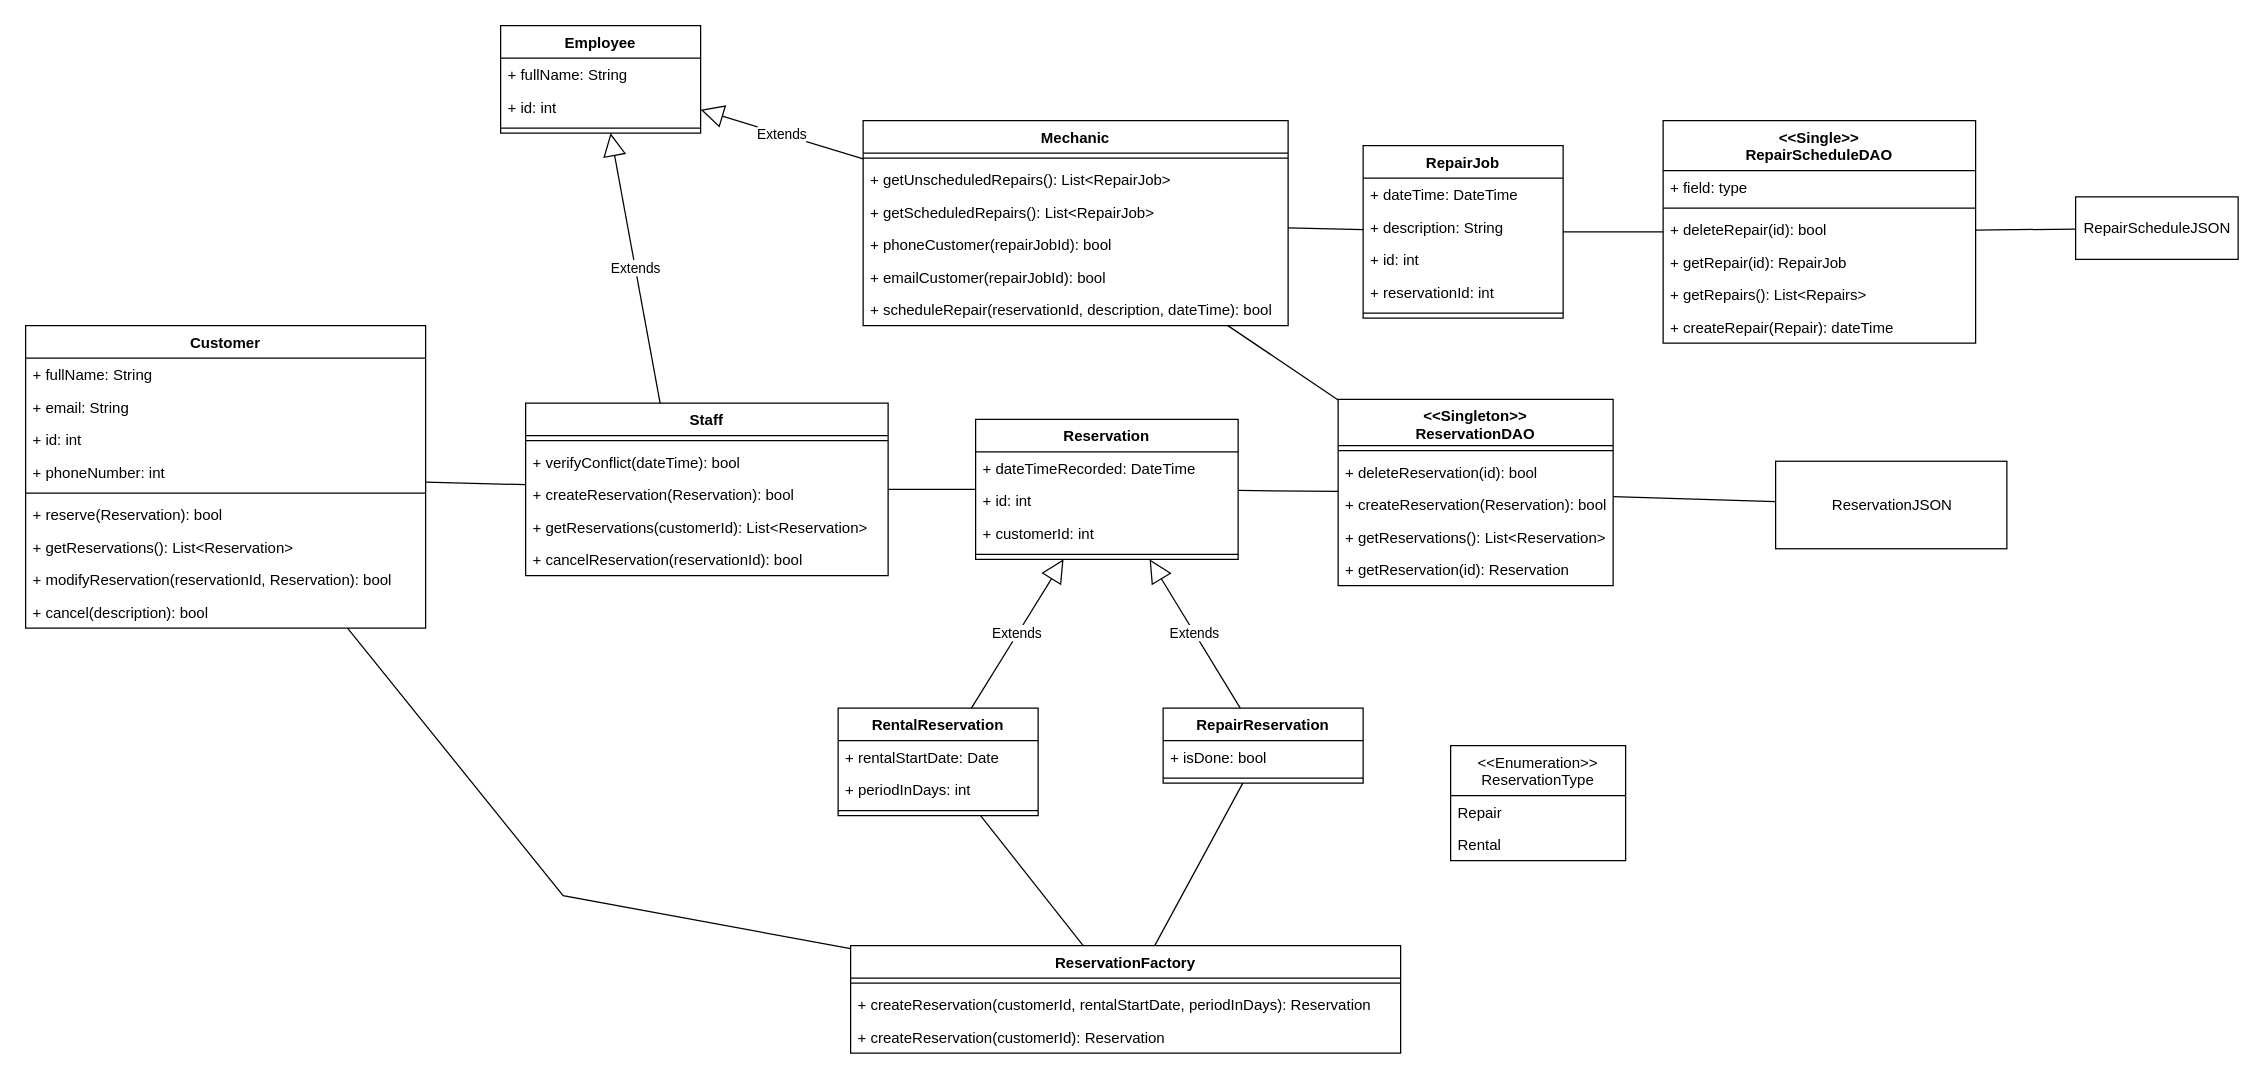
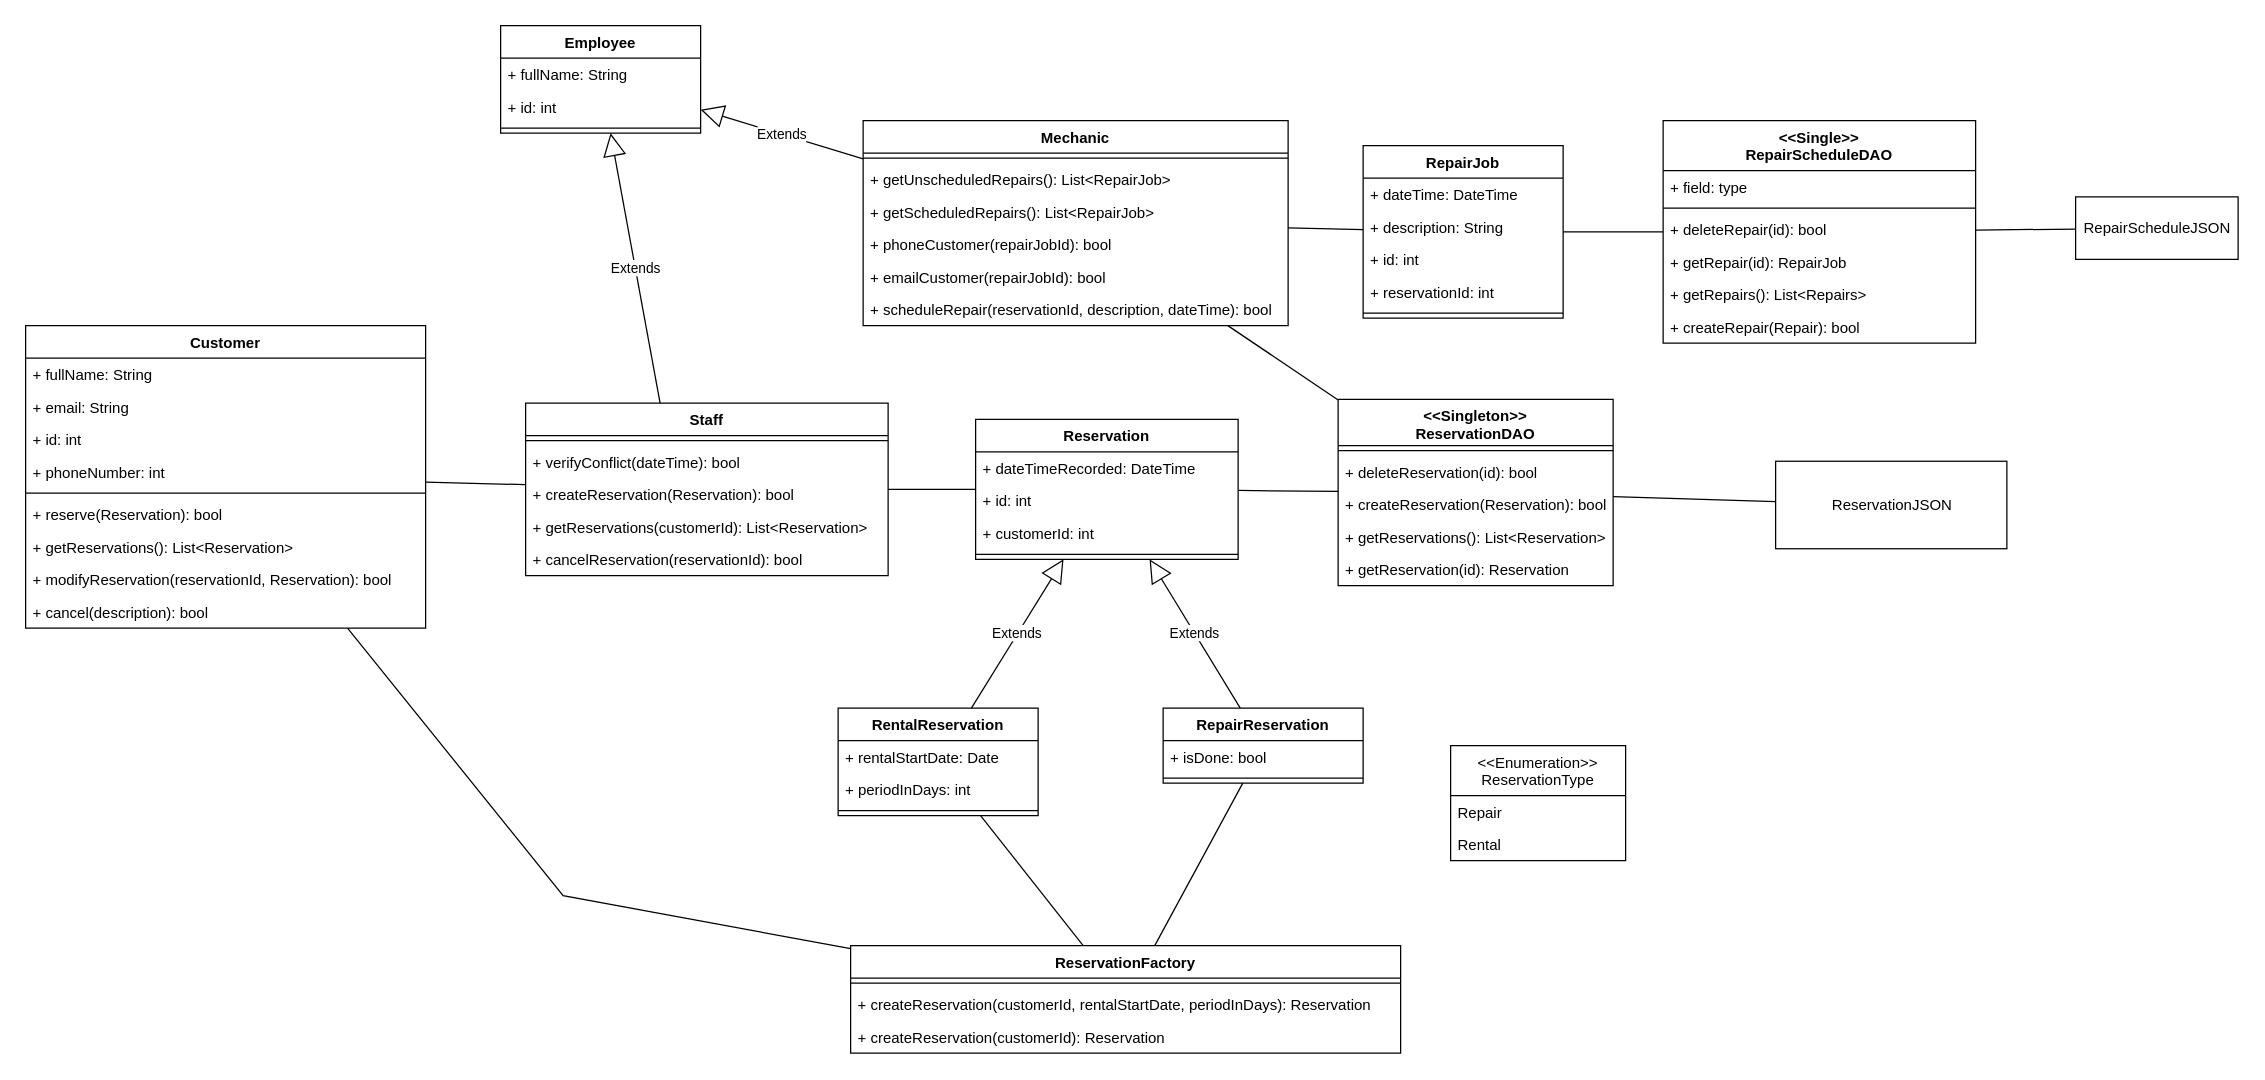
(1793, 328) -> (1776, 328)
